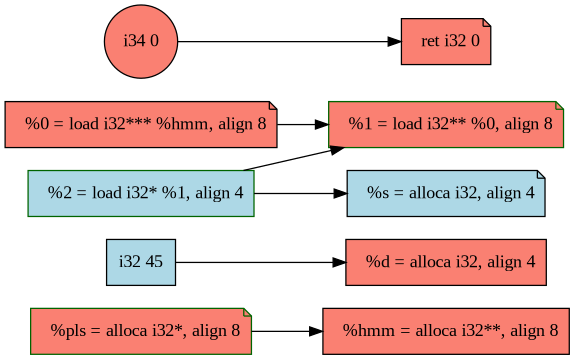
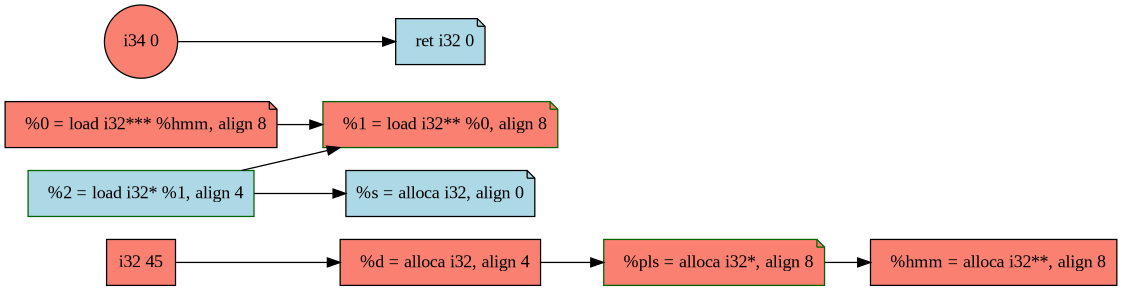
(446, 42) -> (440, 42)
(446, 194) -> (440, 194)
(141, 262) -> (141, 262)
none -> (565, 262)
